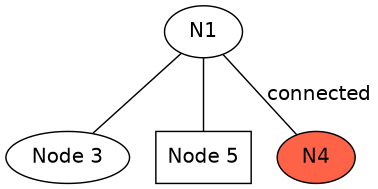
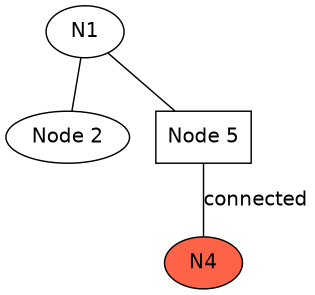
(260, 95) -> (204, 200)
(68, 157) -> (68, 137)
